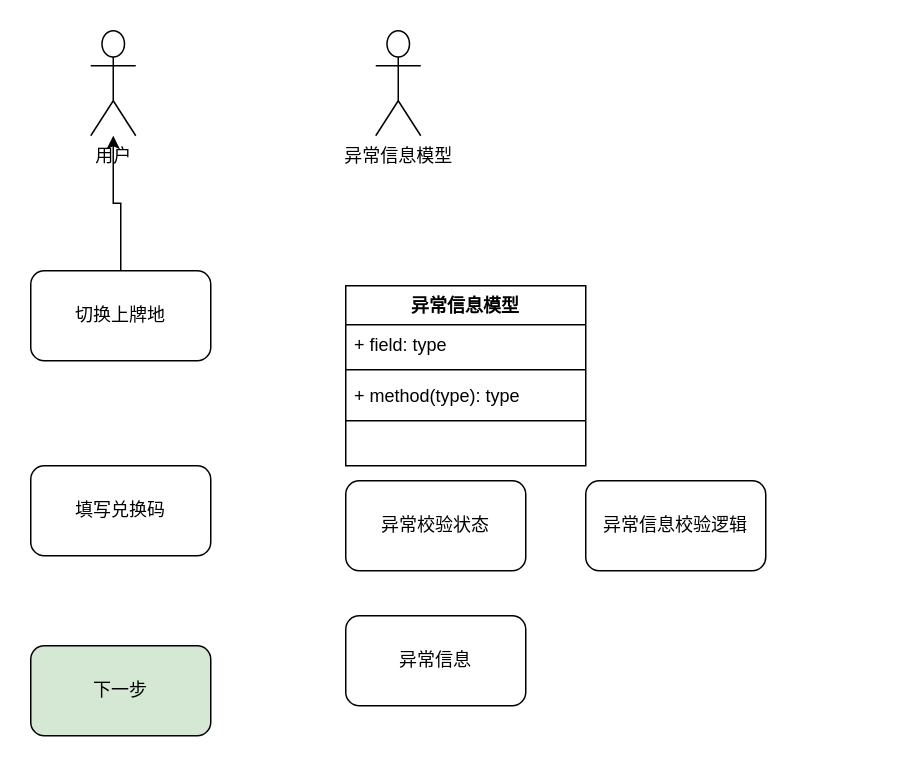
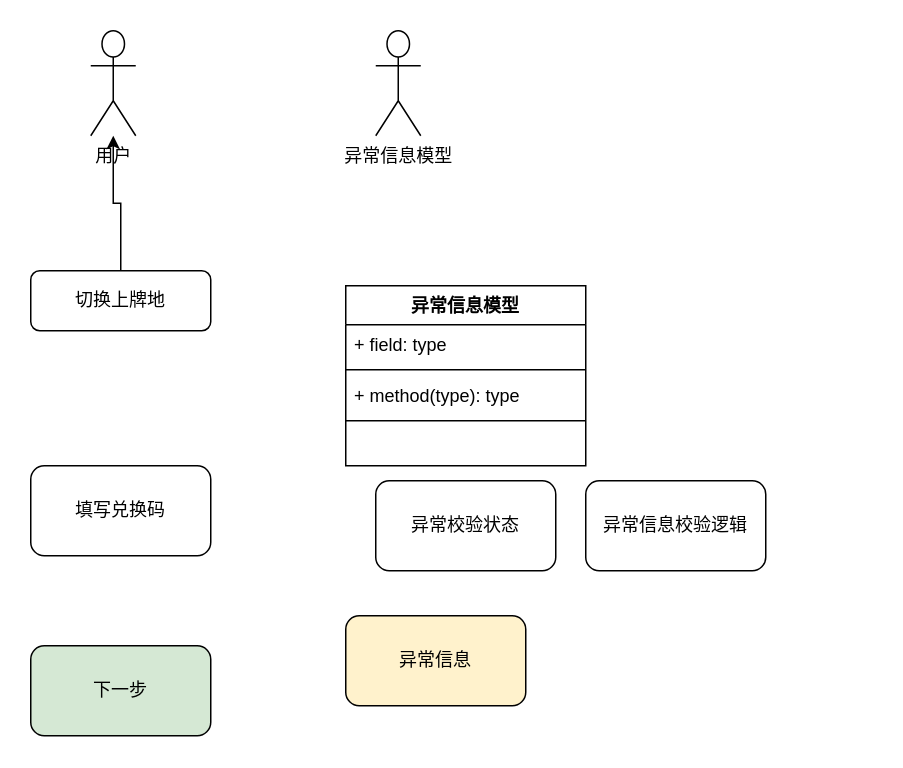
(121, 316) -> (121, 301)
(436, 526) -> (466, 526)
(436, 661) -> (436, 661)
